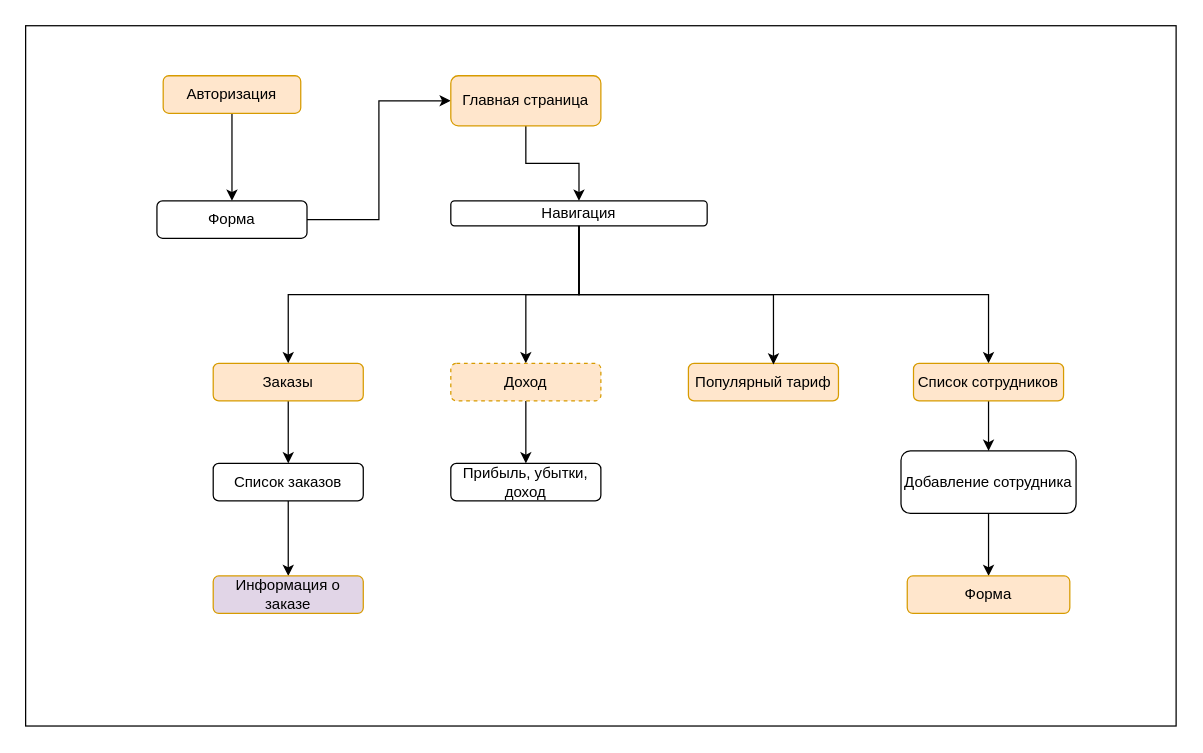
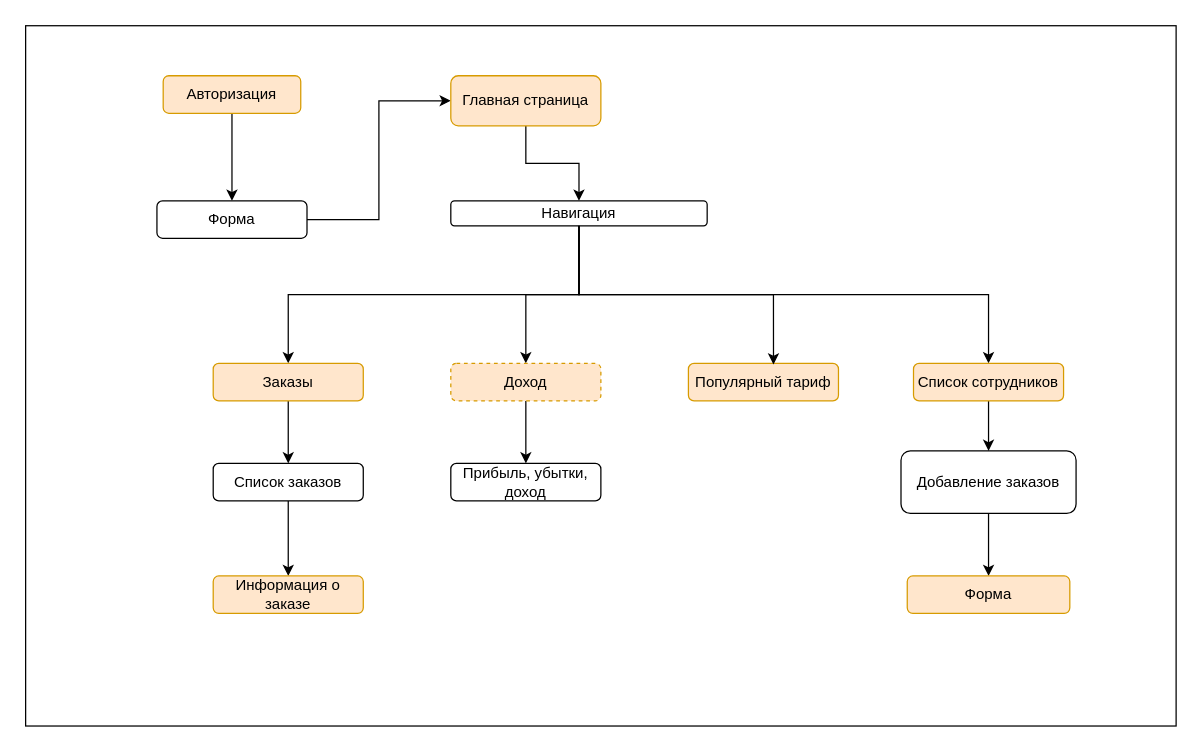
(988, 482) -> (988, 482)
(288, 594) -> (288, 594)
